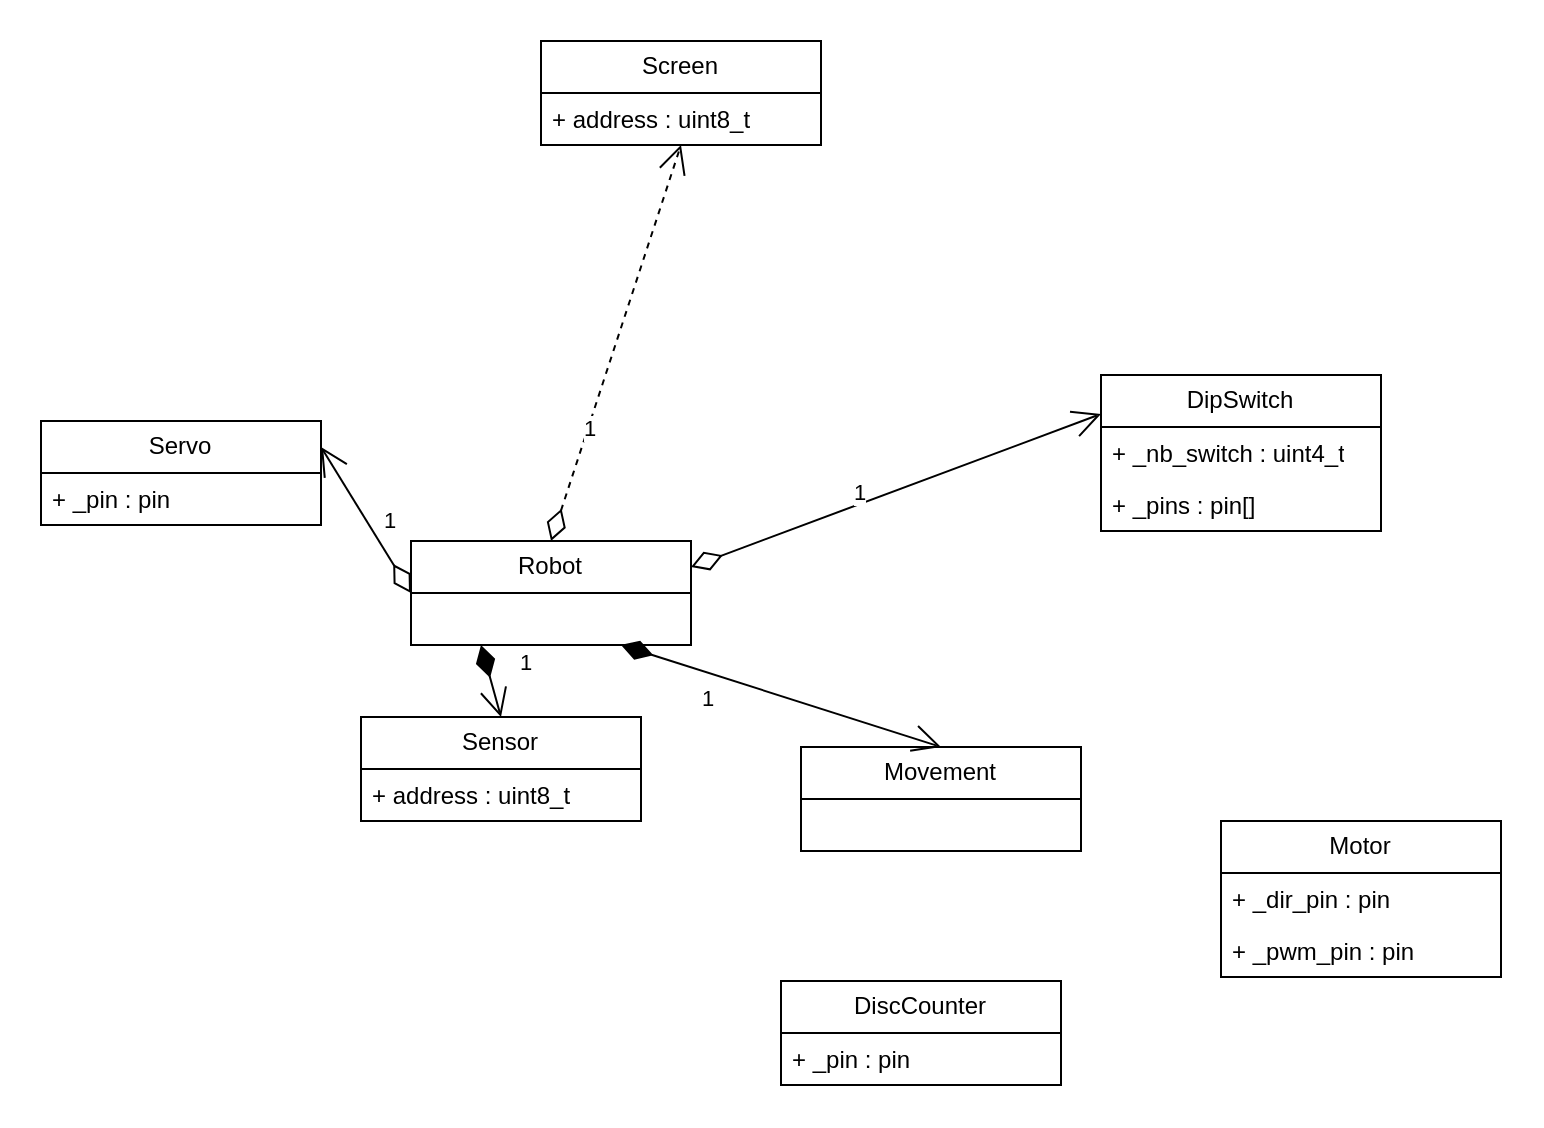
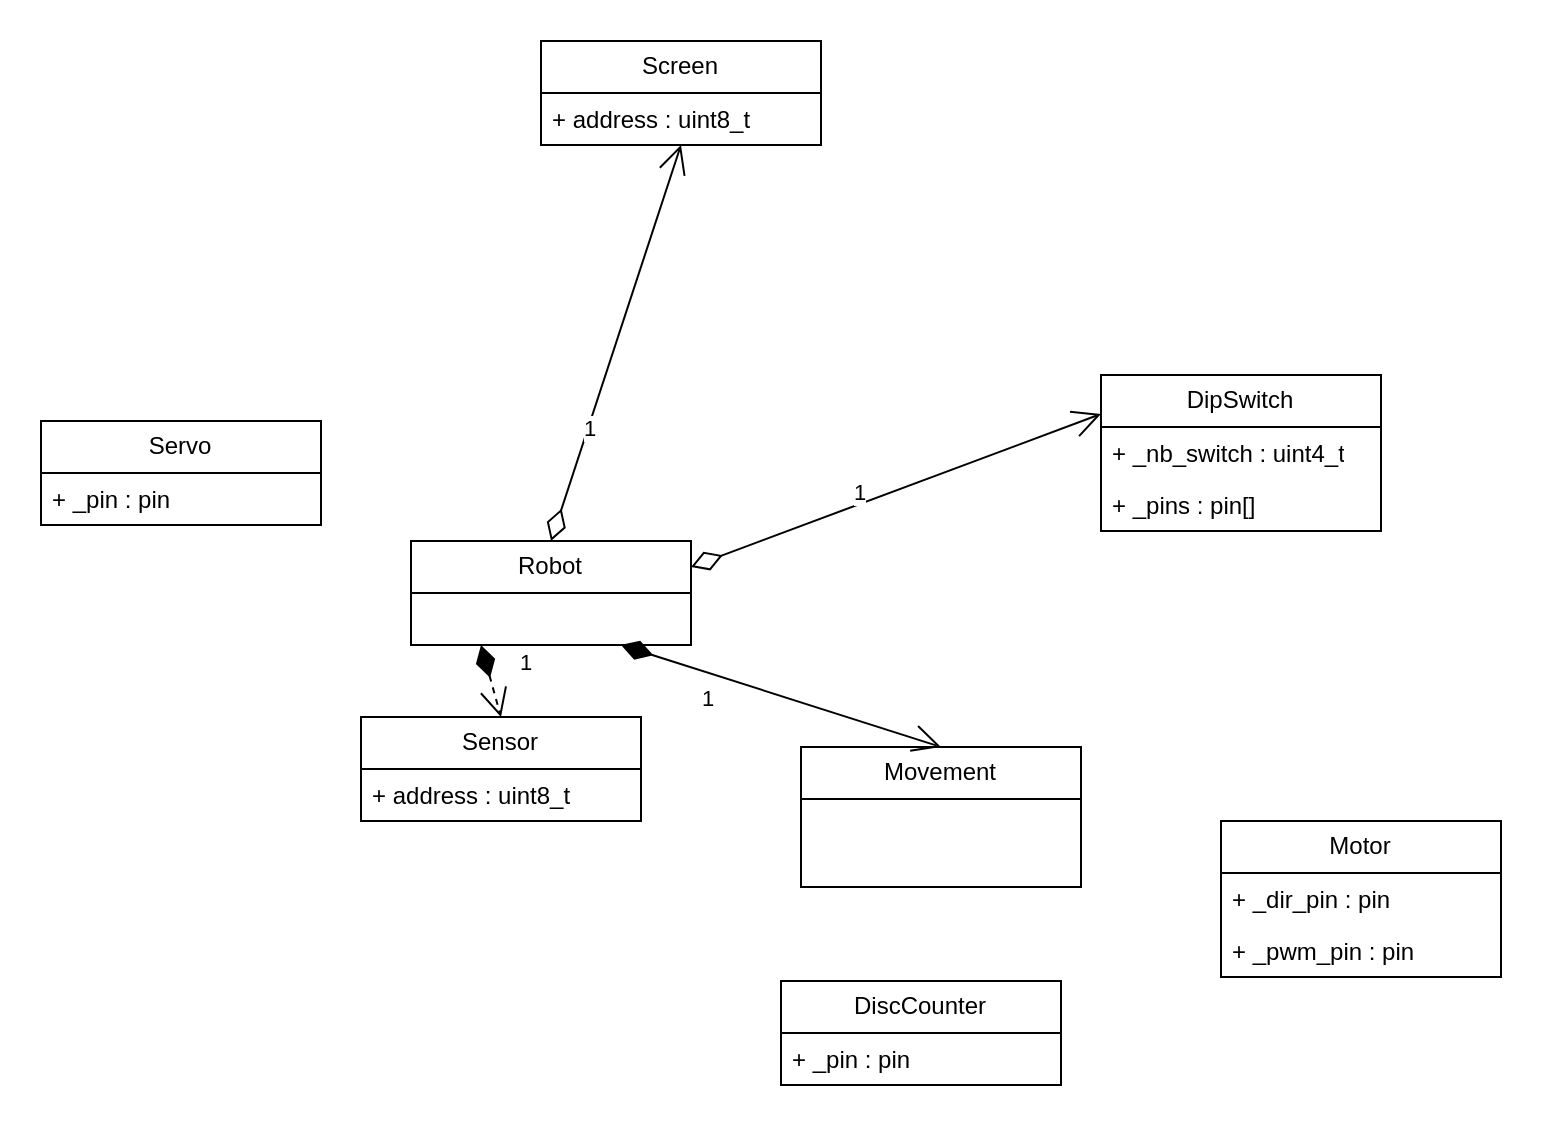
(636, 282) -> (636, 282)
(360, 510) -> none
(495, 695) -> (495, 695)
(941, 799) -> (941, 817)
